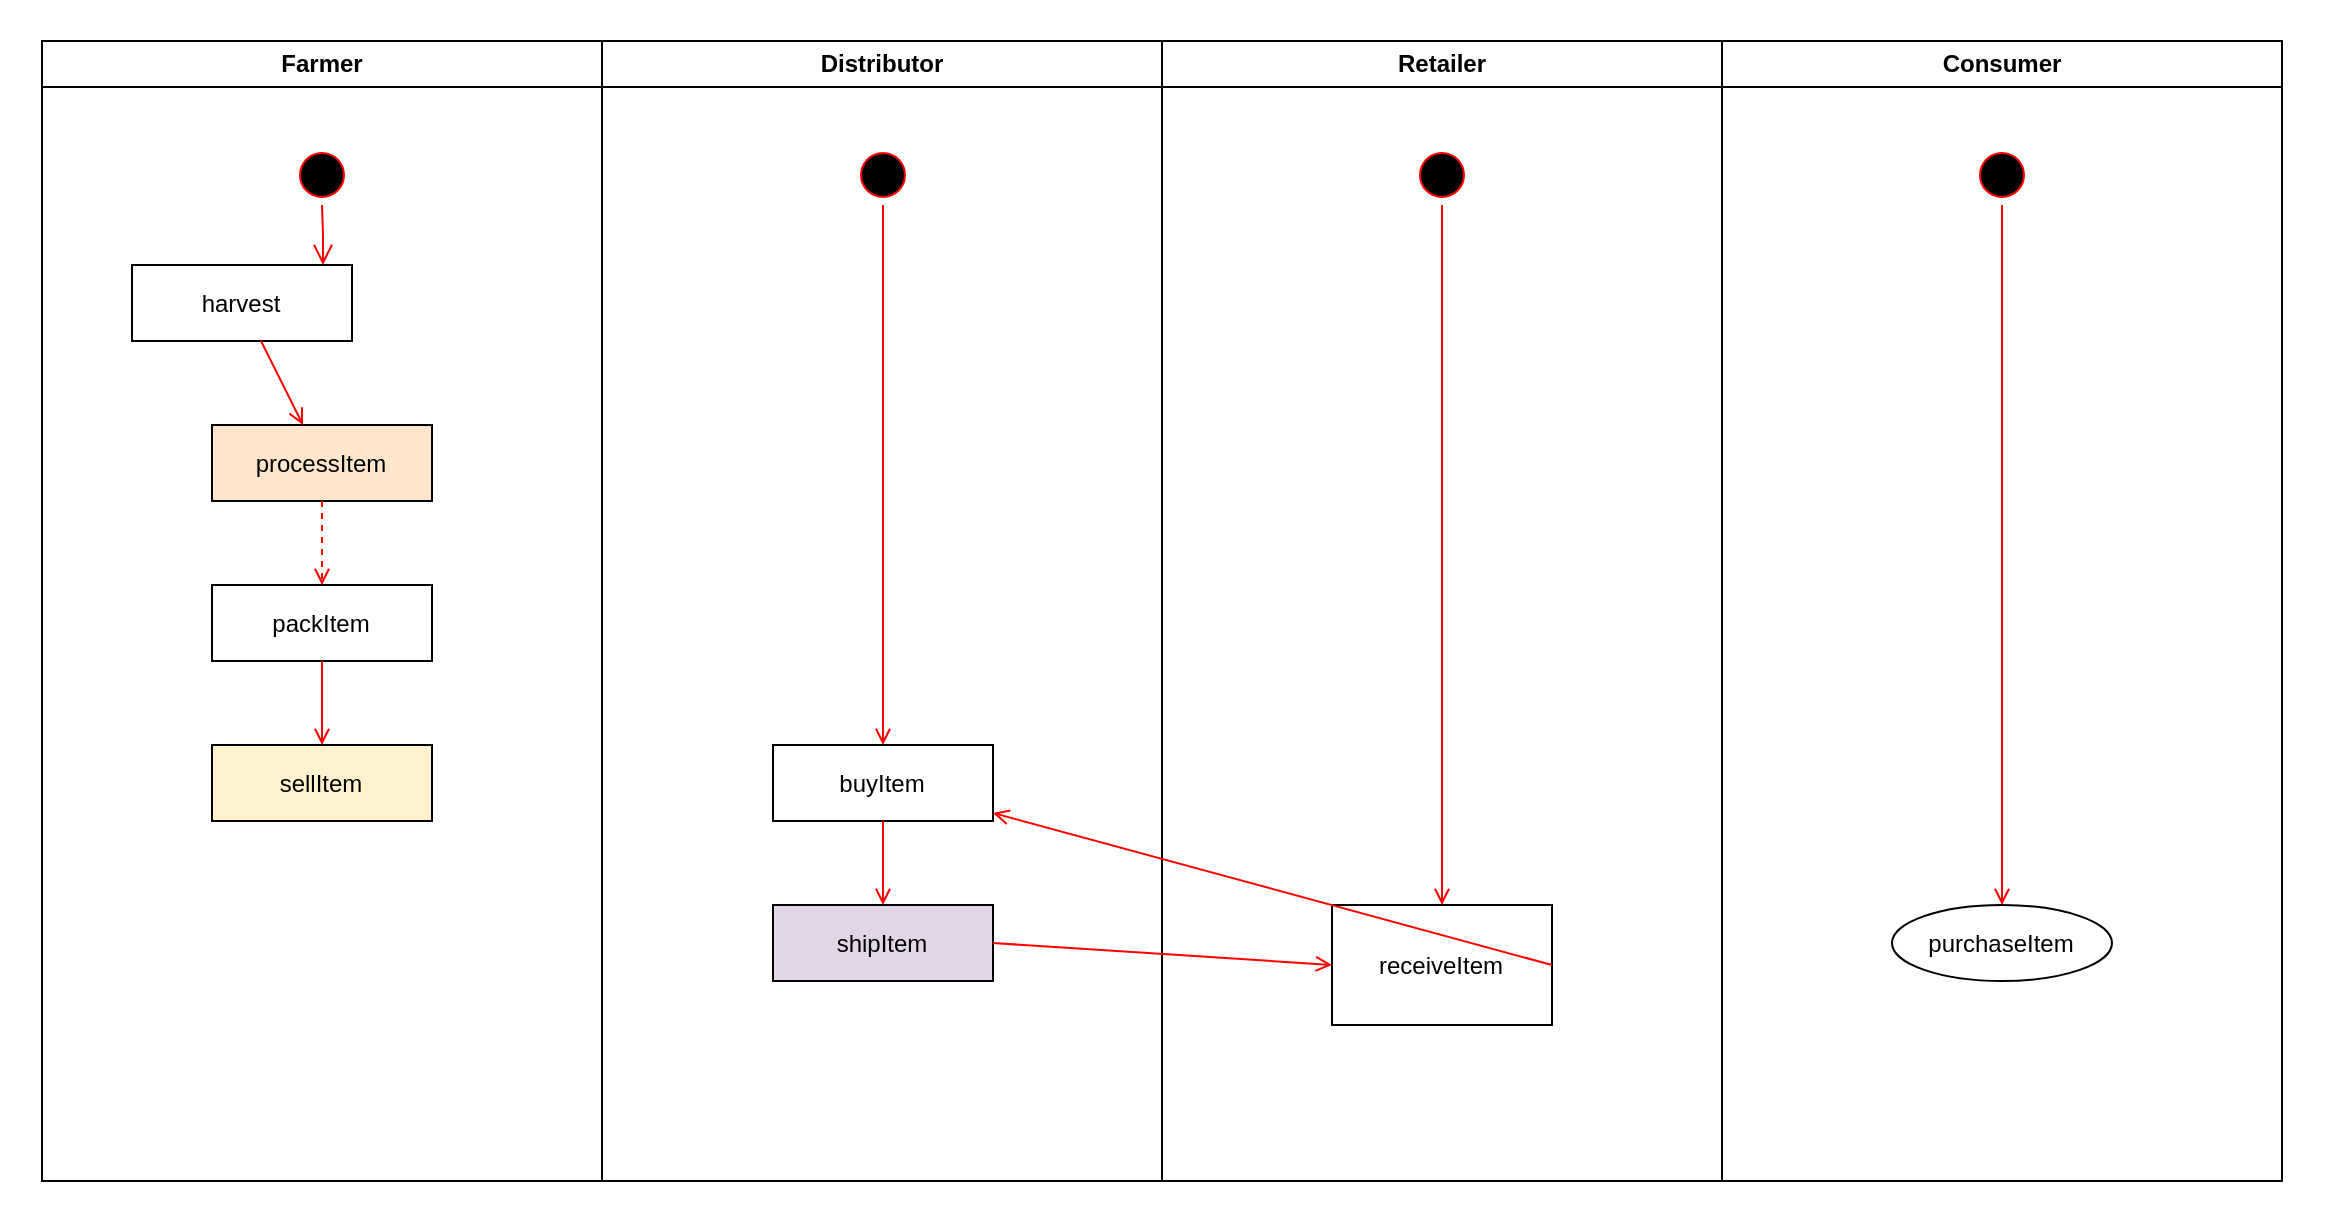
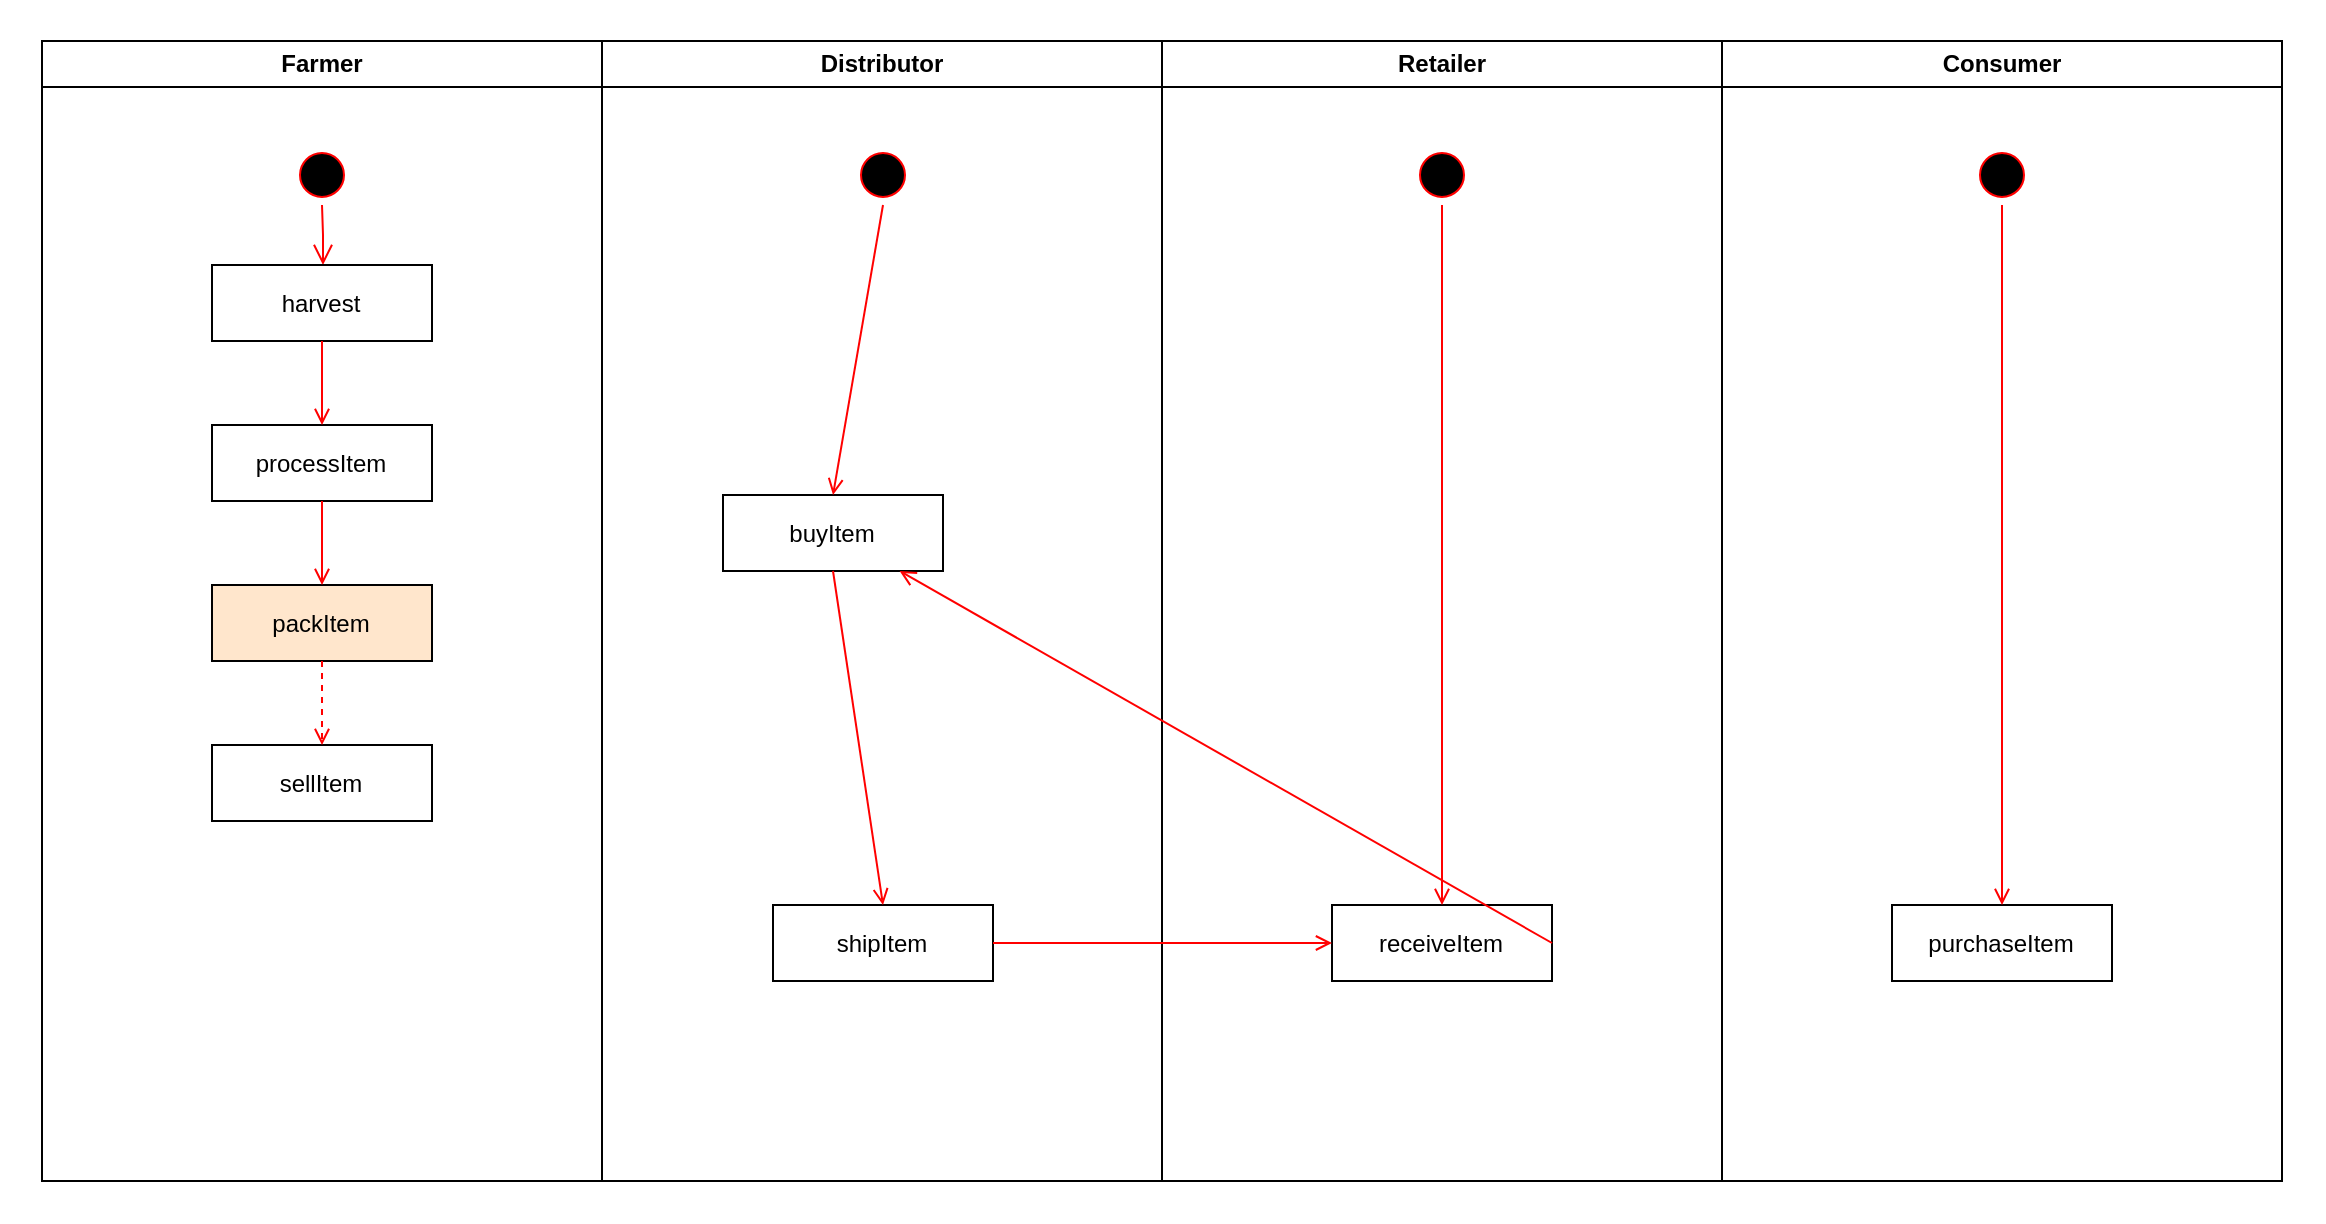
(242, 303) -> (322, 303)
(322, 463) -> (322, 463)
(322, 538) -> (322, 538)
(322, 623) -> (322, 623)
(322, 698) -> (322, 698)
(322, 783) -> (322, 783)
(883, 783) -> (833, 533)
(883, 943) -> (883, 943)
(2002, 943) -> (2002, 943)
(1442, 965) -> (1442, 943)
